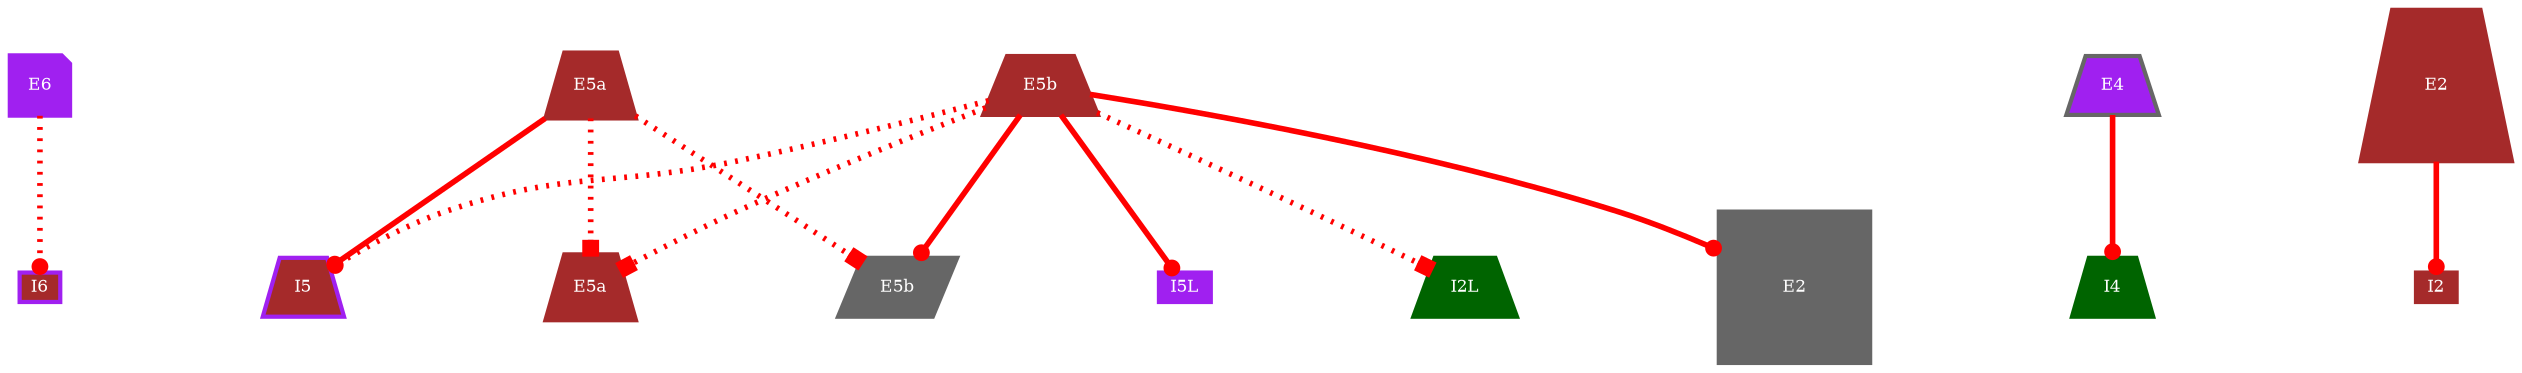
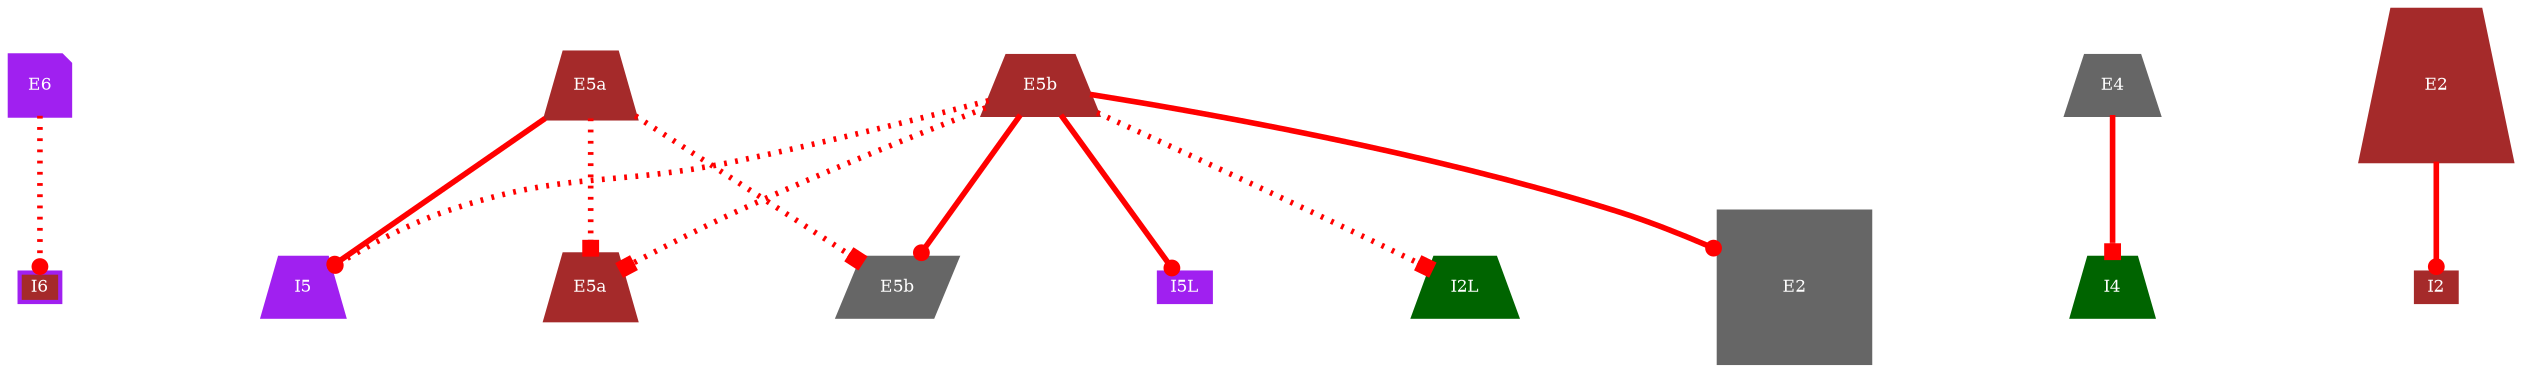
(2113, 85) -> (2113, 85)
(2113, 180) -> (2113, 179)
(303, 287) -> (303, 287)
